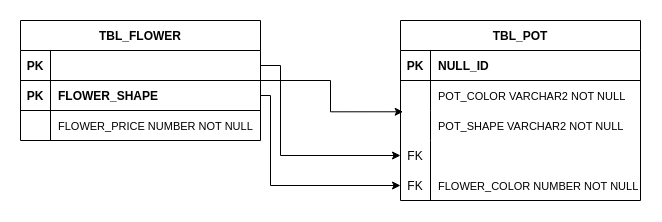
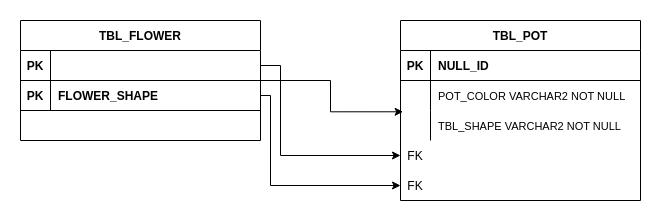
(156, 126) -> none
(517, 126) -> (517, 126)
(536, 186) -> none
